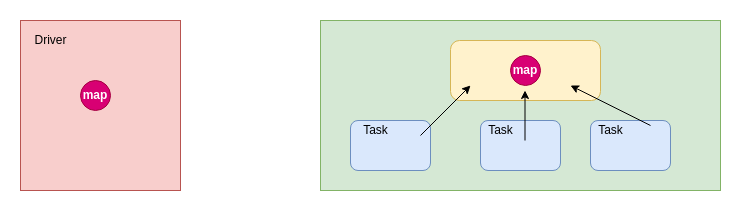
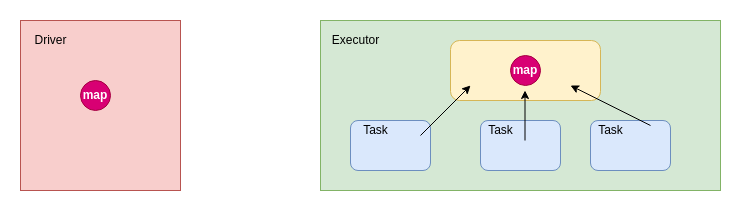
none -> (356, 41)
